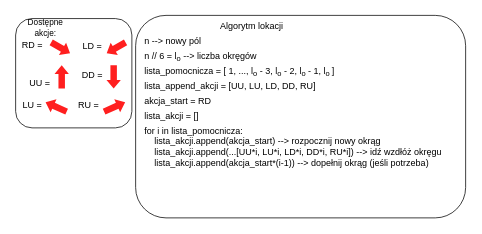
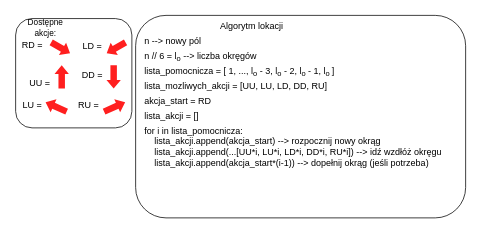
(232, 87) -> (238, 87)
